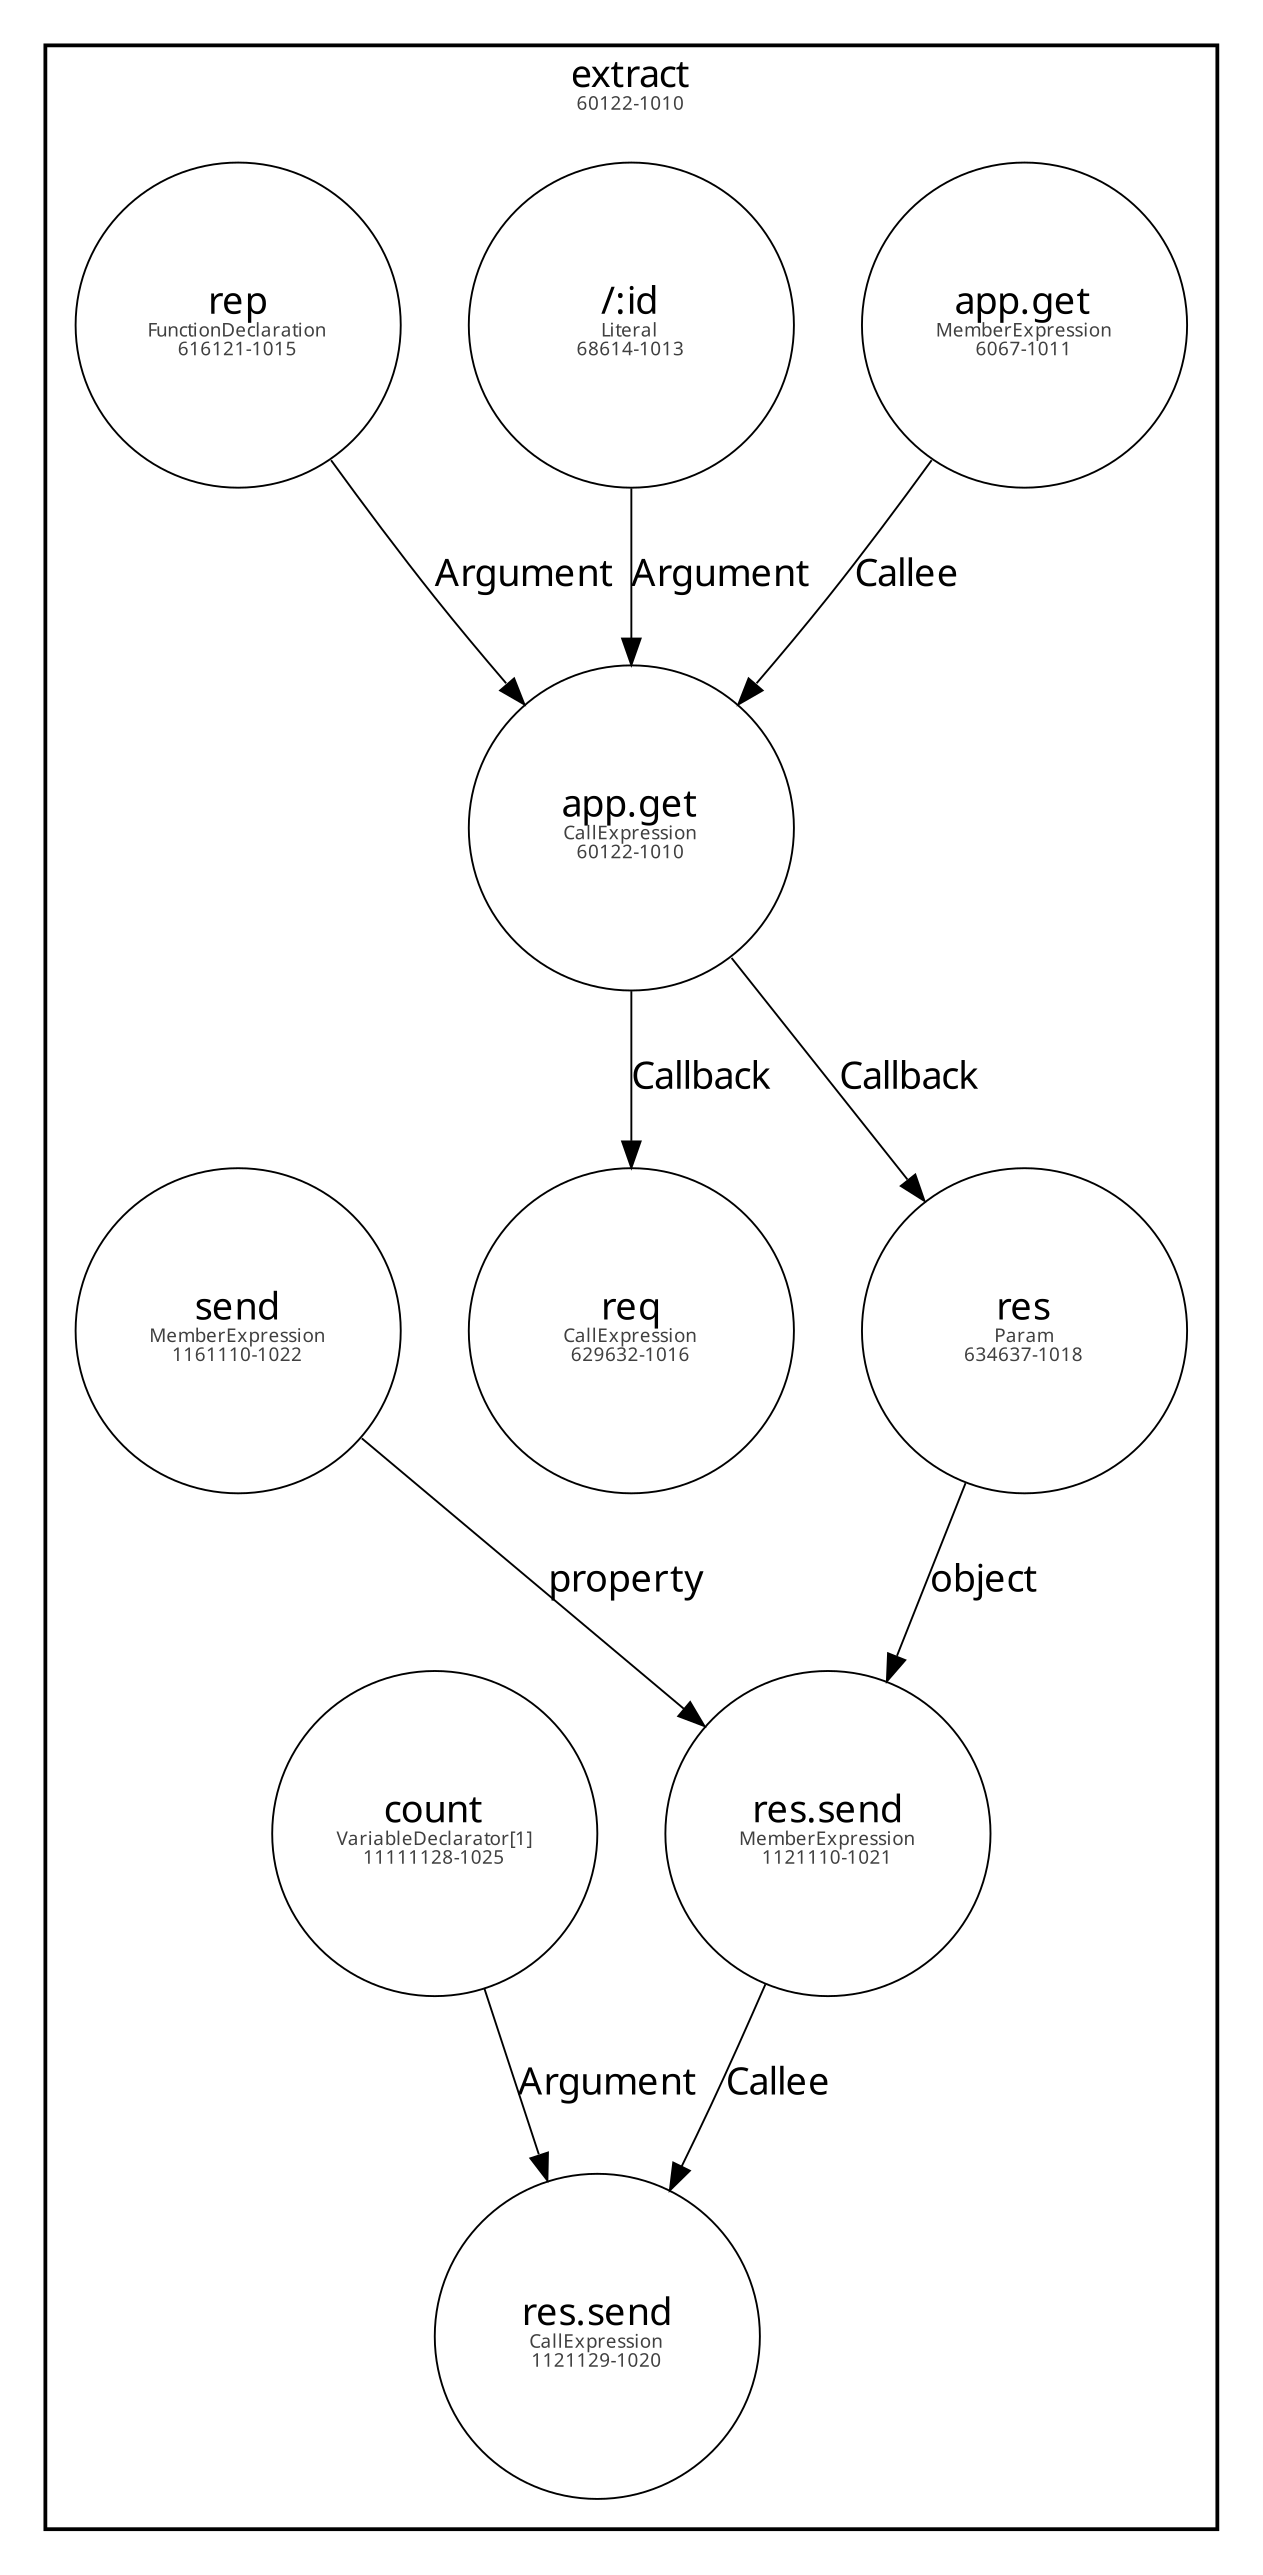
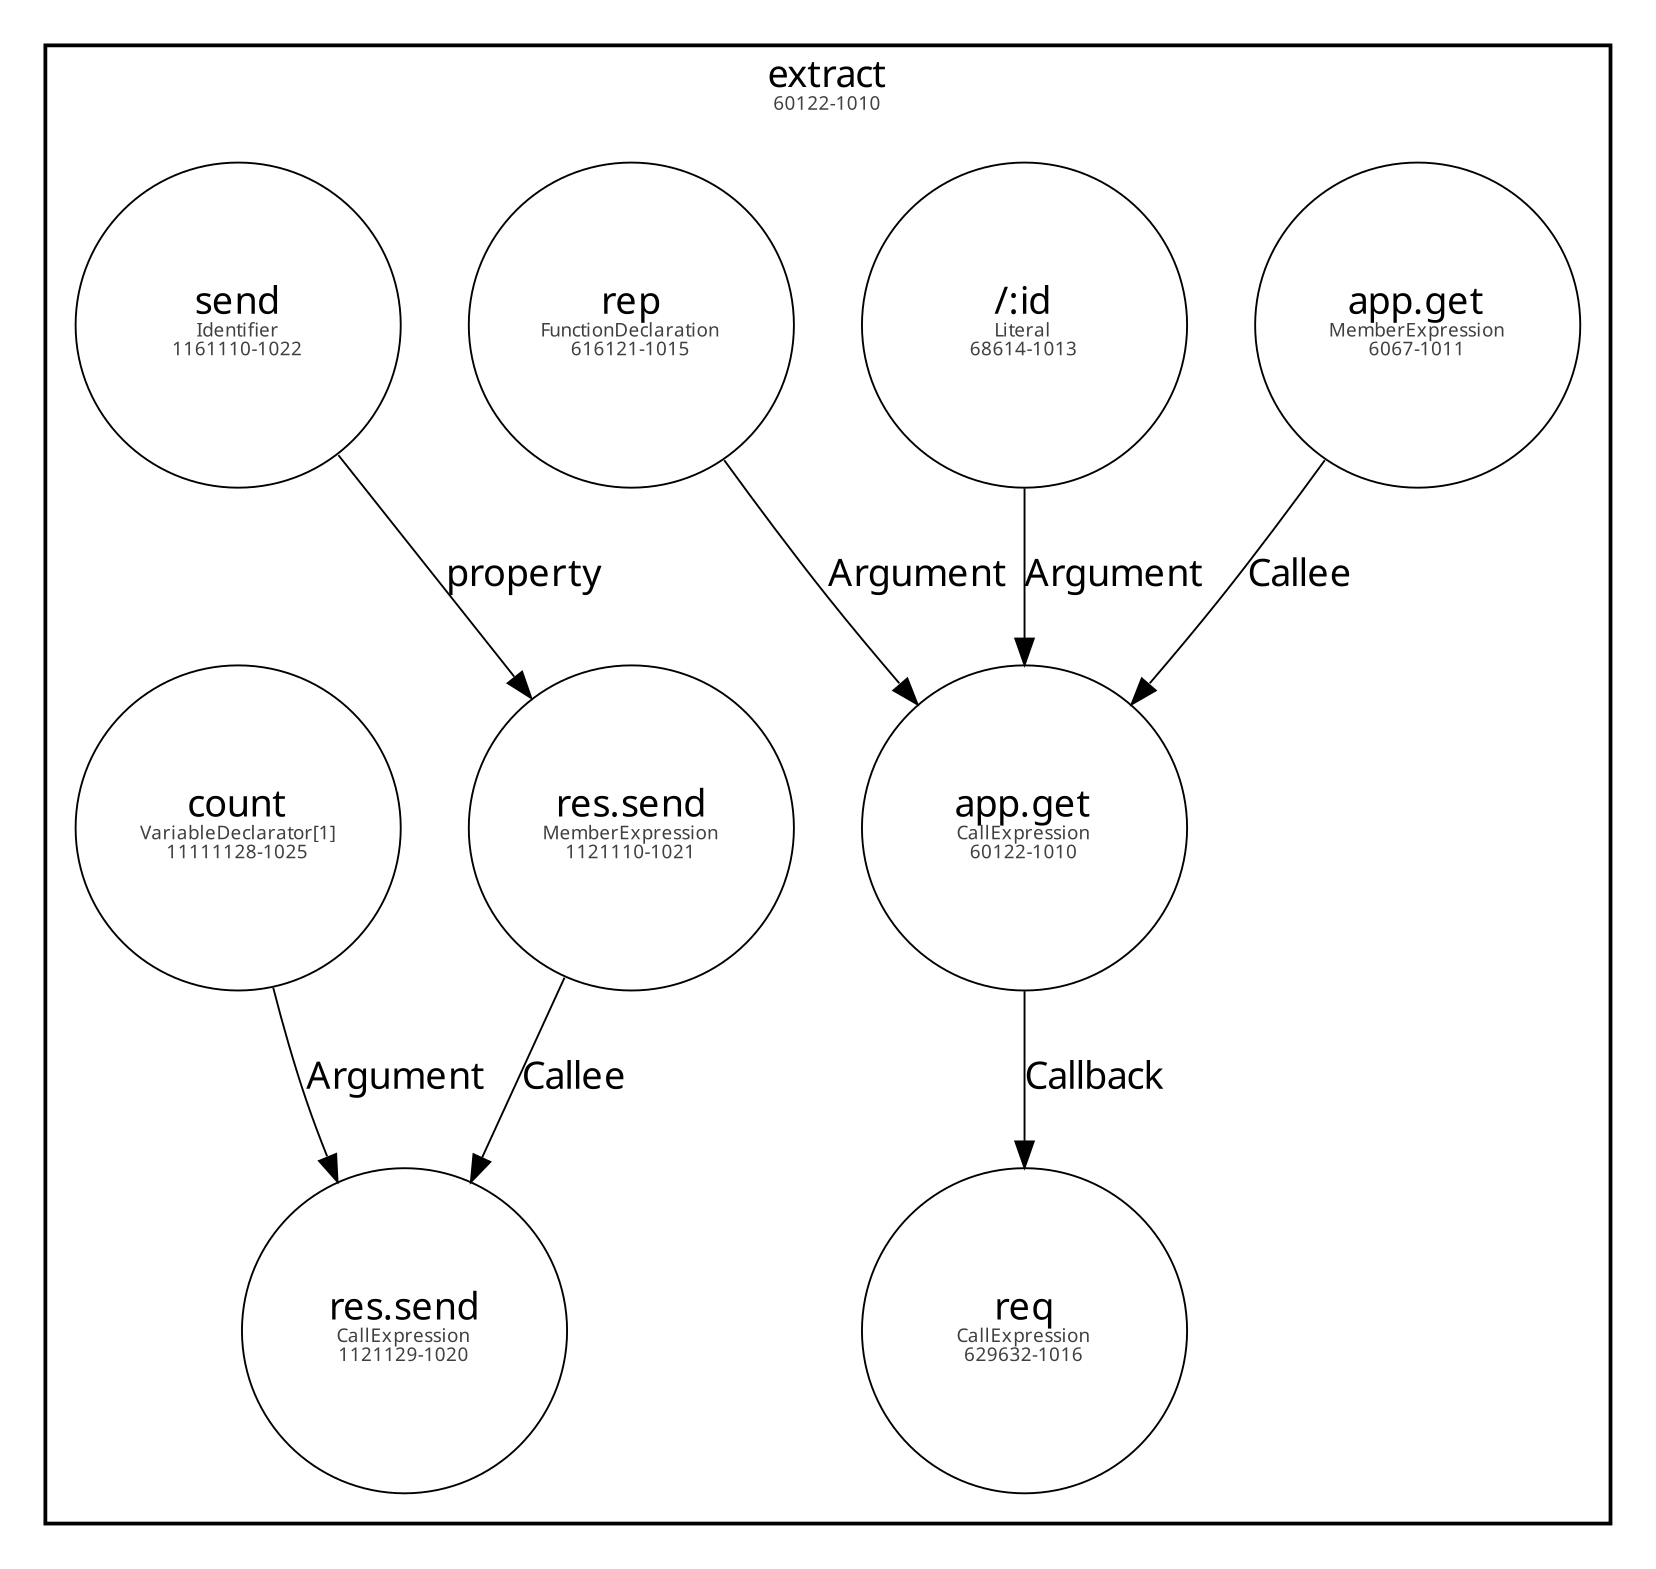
(1025, 1331) -> none
(238, 1336) -> (238, 331)
